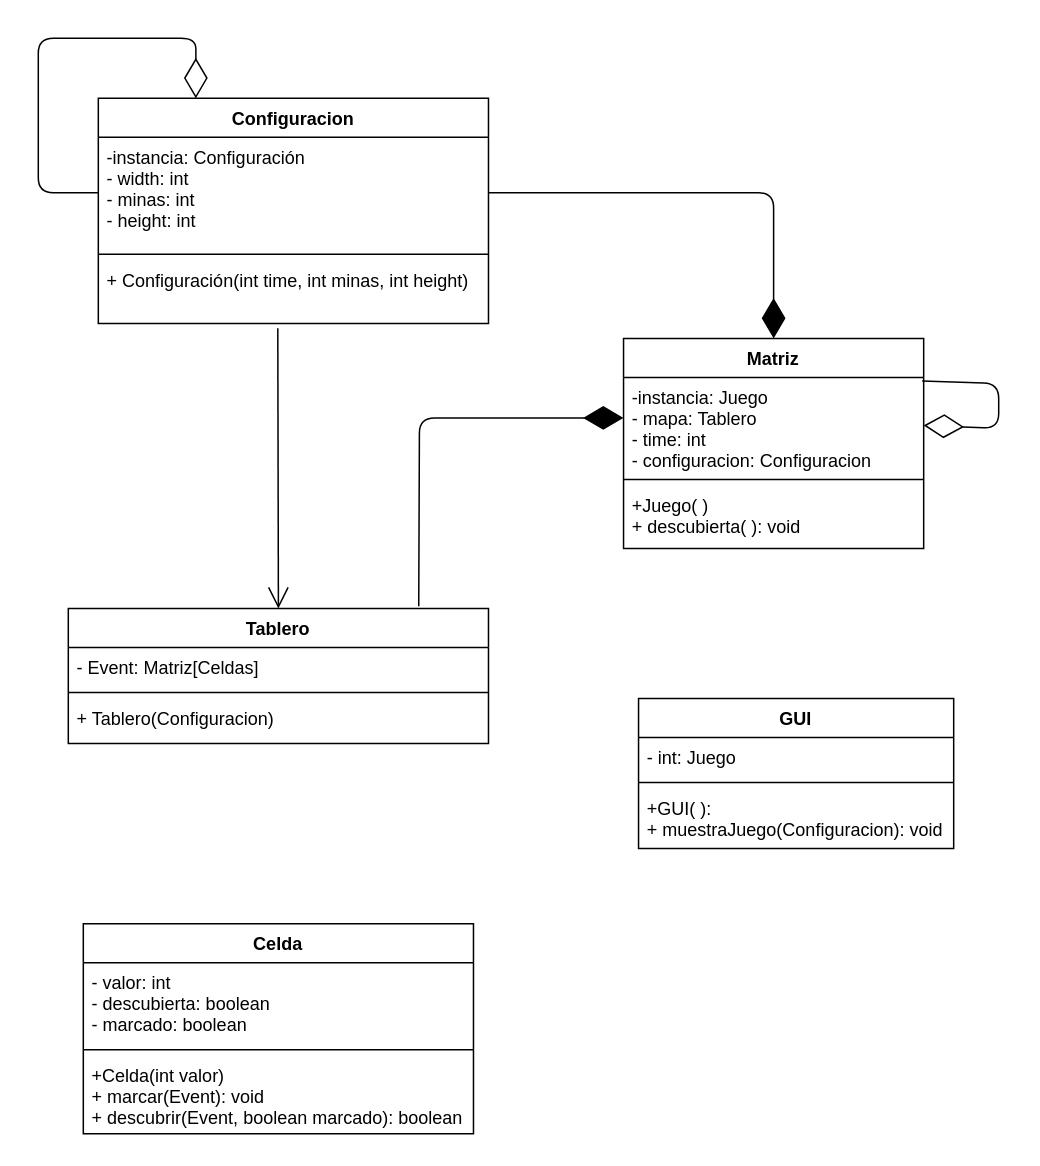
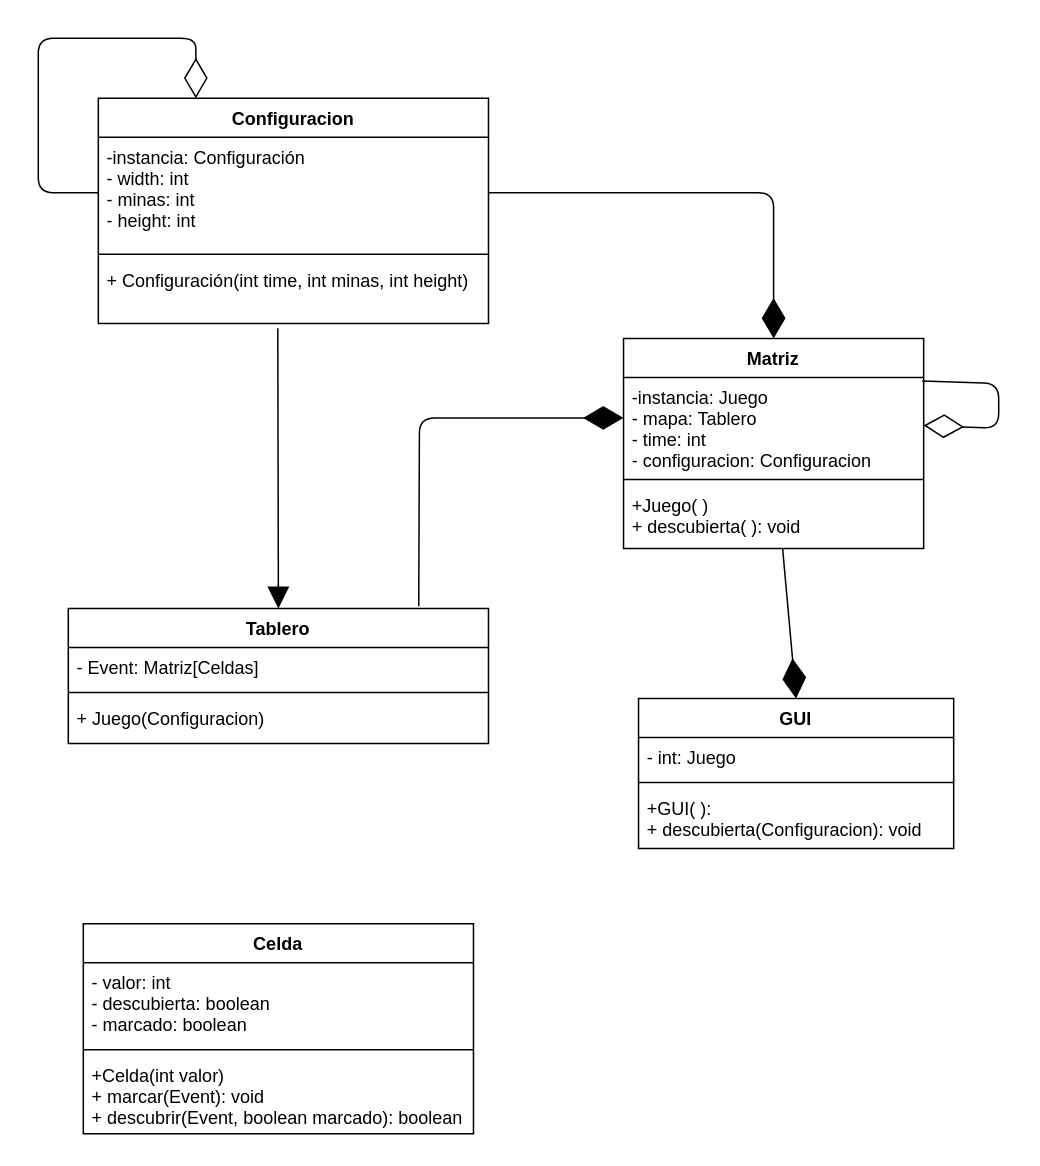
(278, 594) -> (278, 585)
none -> (787, 605)
(188, 719) -> (180, 719)
(682, 809) -> (682, 809)
